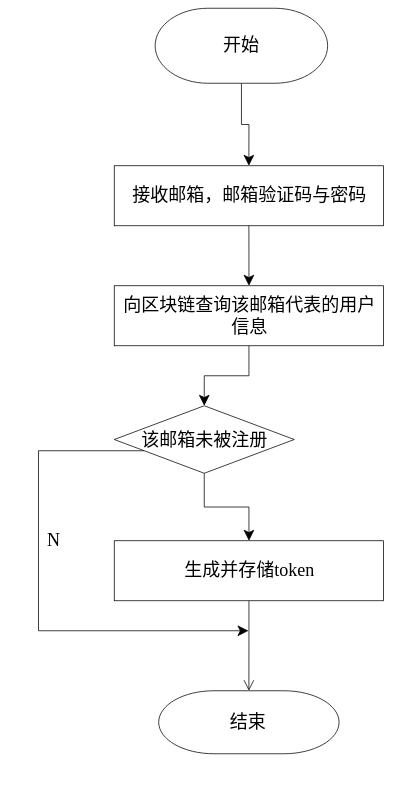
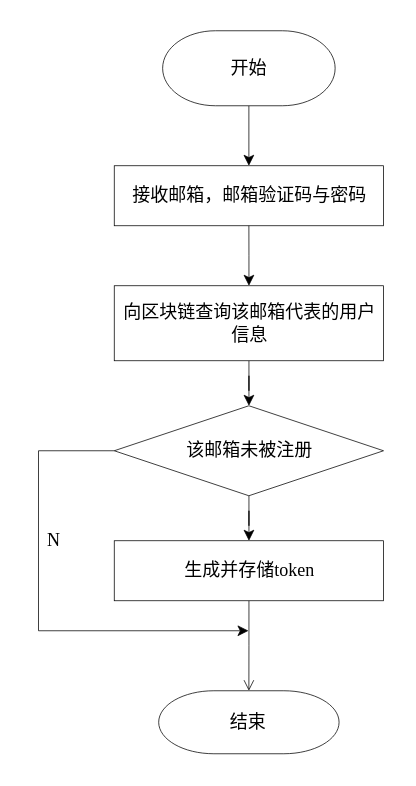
(241, 46) -> (249, 68)
(249, 316) -> (249, 323)
(204, 440) -> (249, 451)
